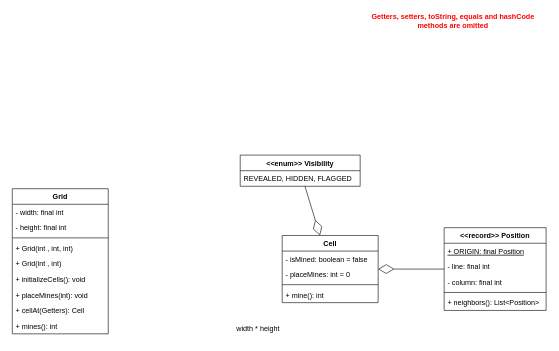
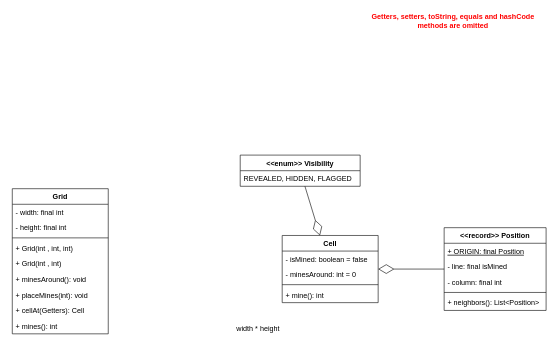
(473, 267) -> (481, 267)
(320, 275) -> (323, 275)
(56, 280) -> (53, 280)
